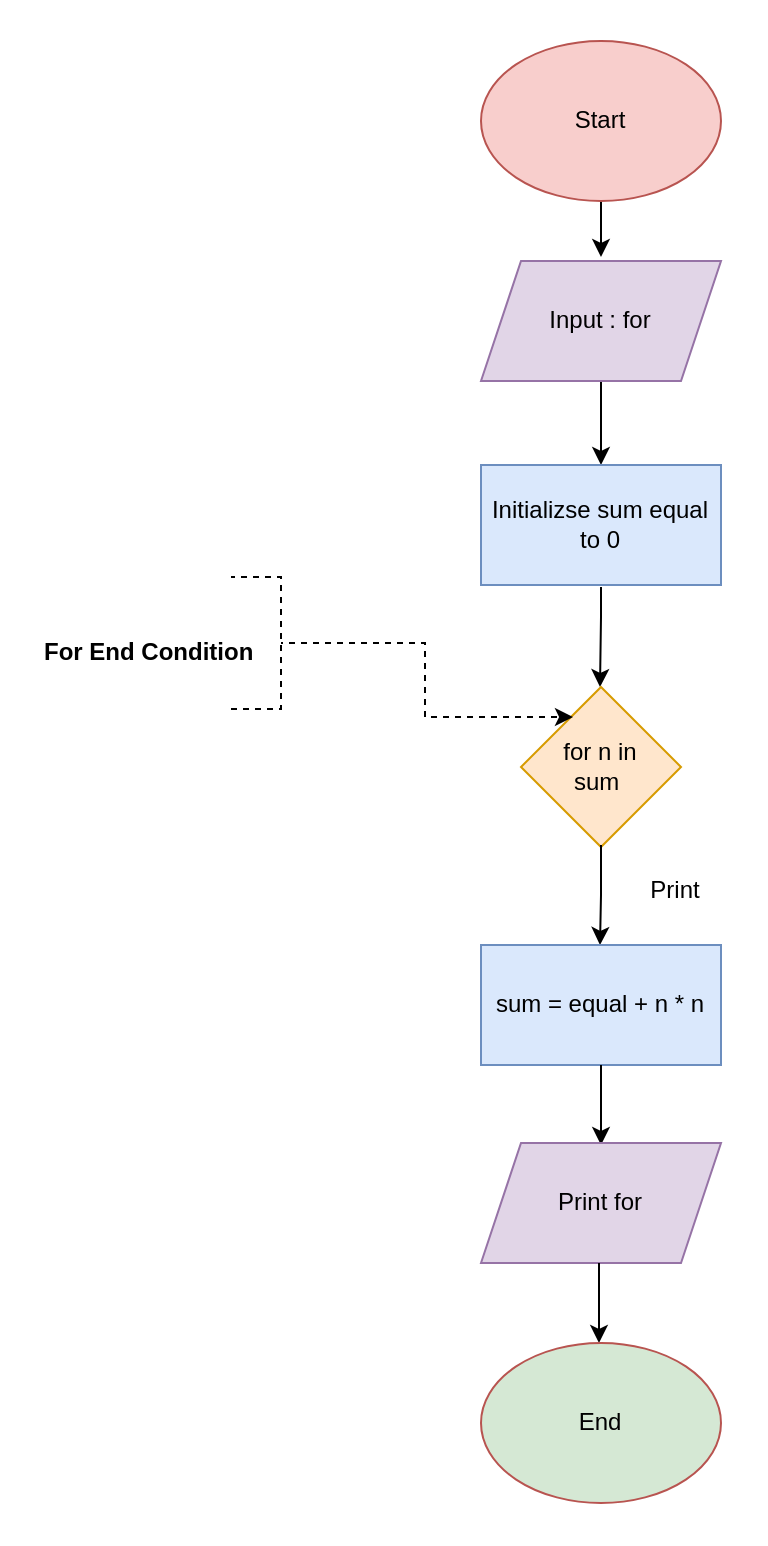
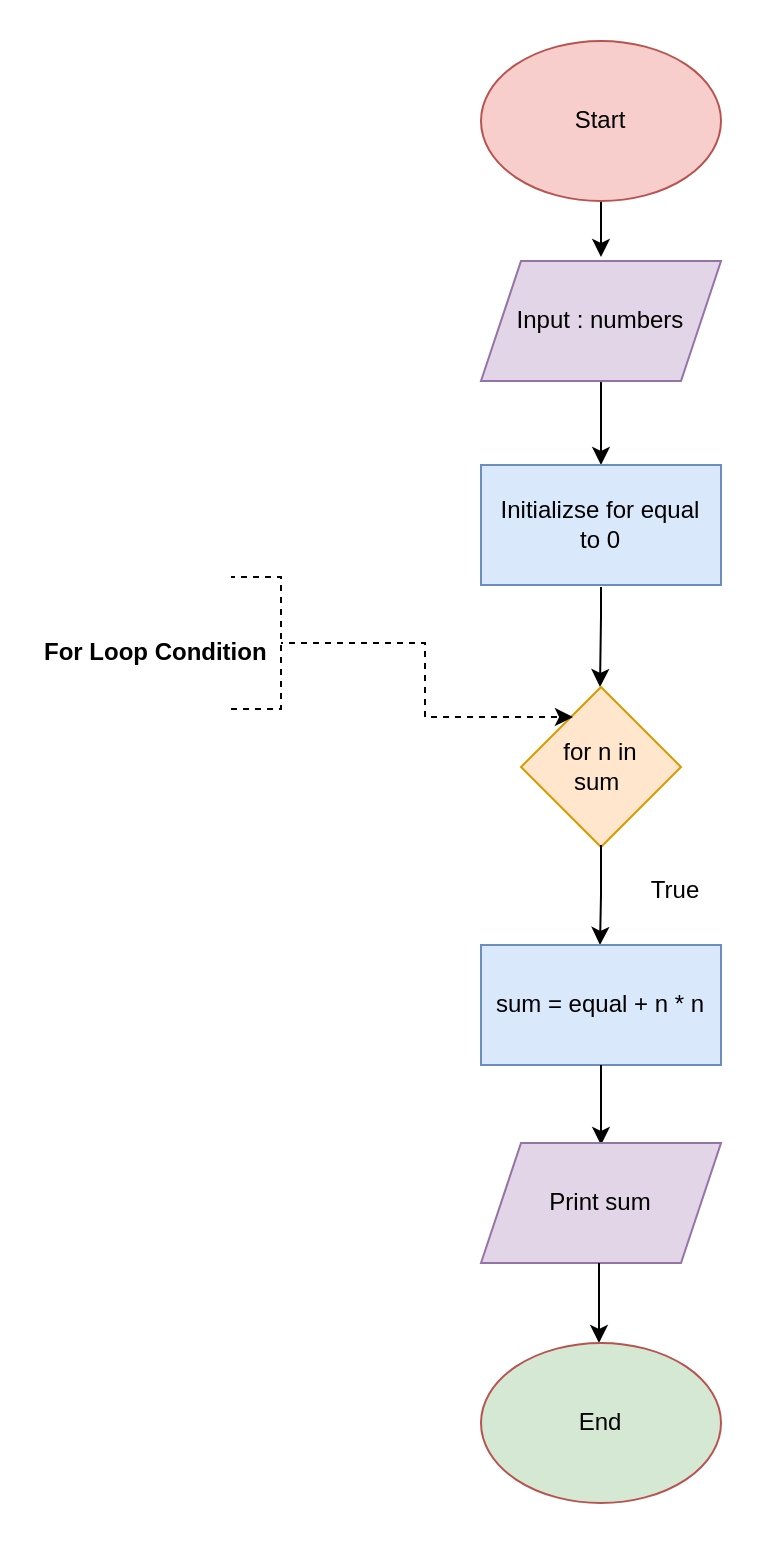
(601, 321) -> (601, 321)
(601, 525) -> (601, 525)
(147, 653) -> (153, 653)
(676, 891) -> (676, 891)
(601, 1203) -> (601, 1203)
